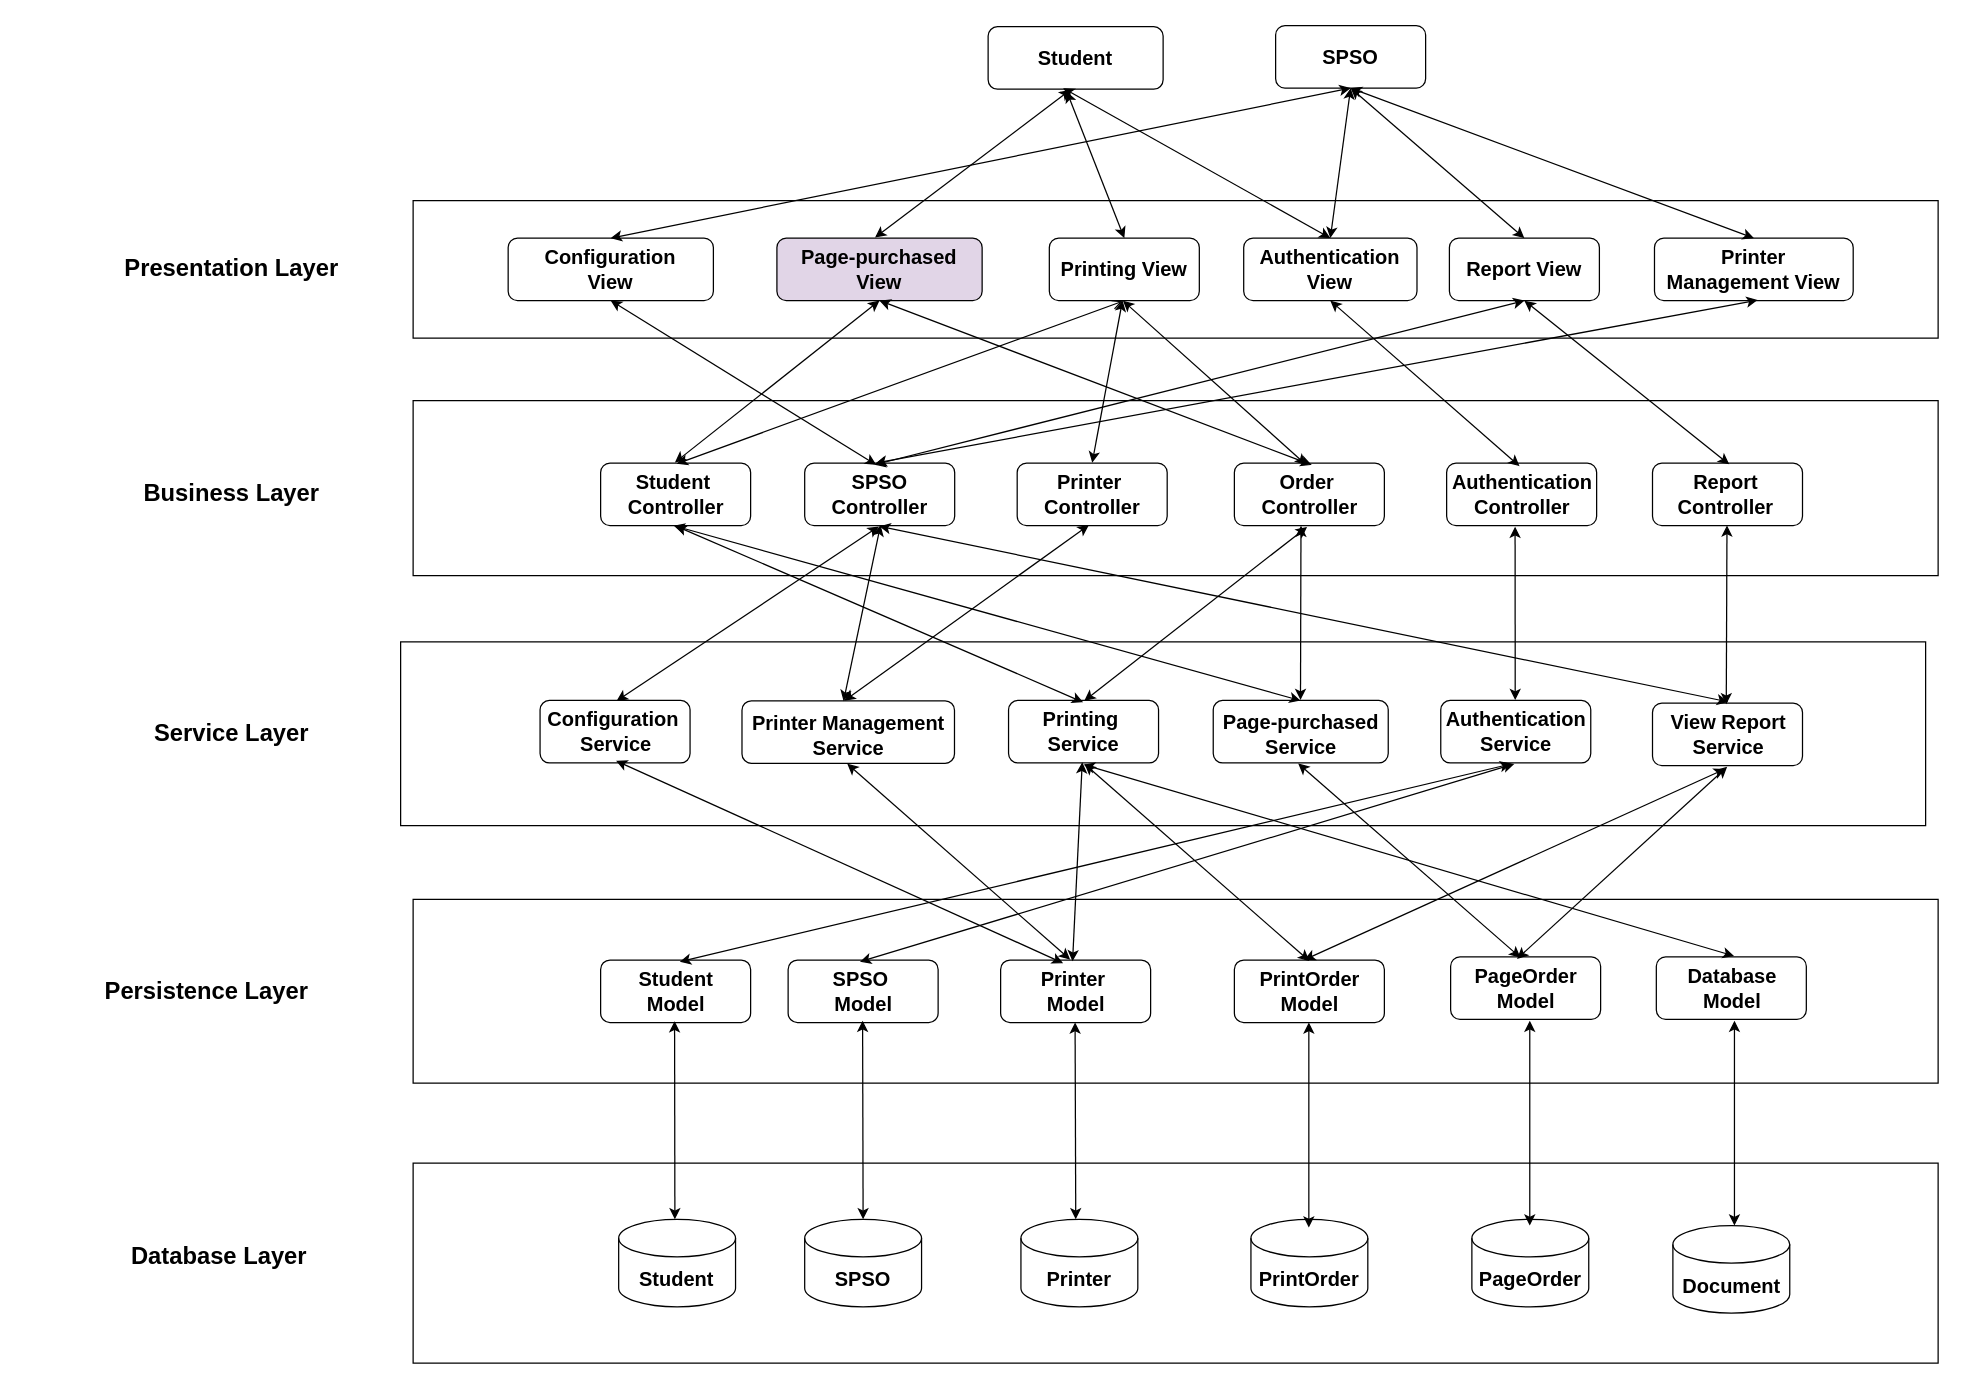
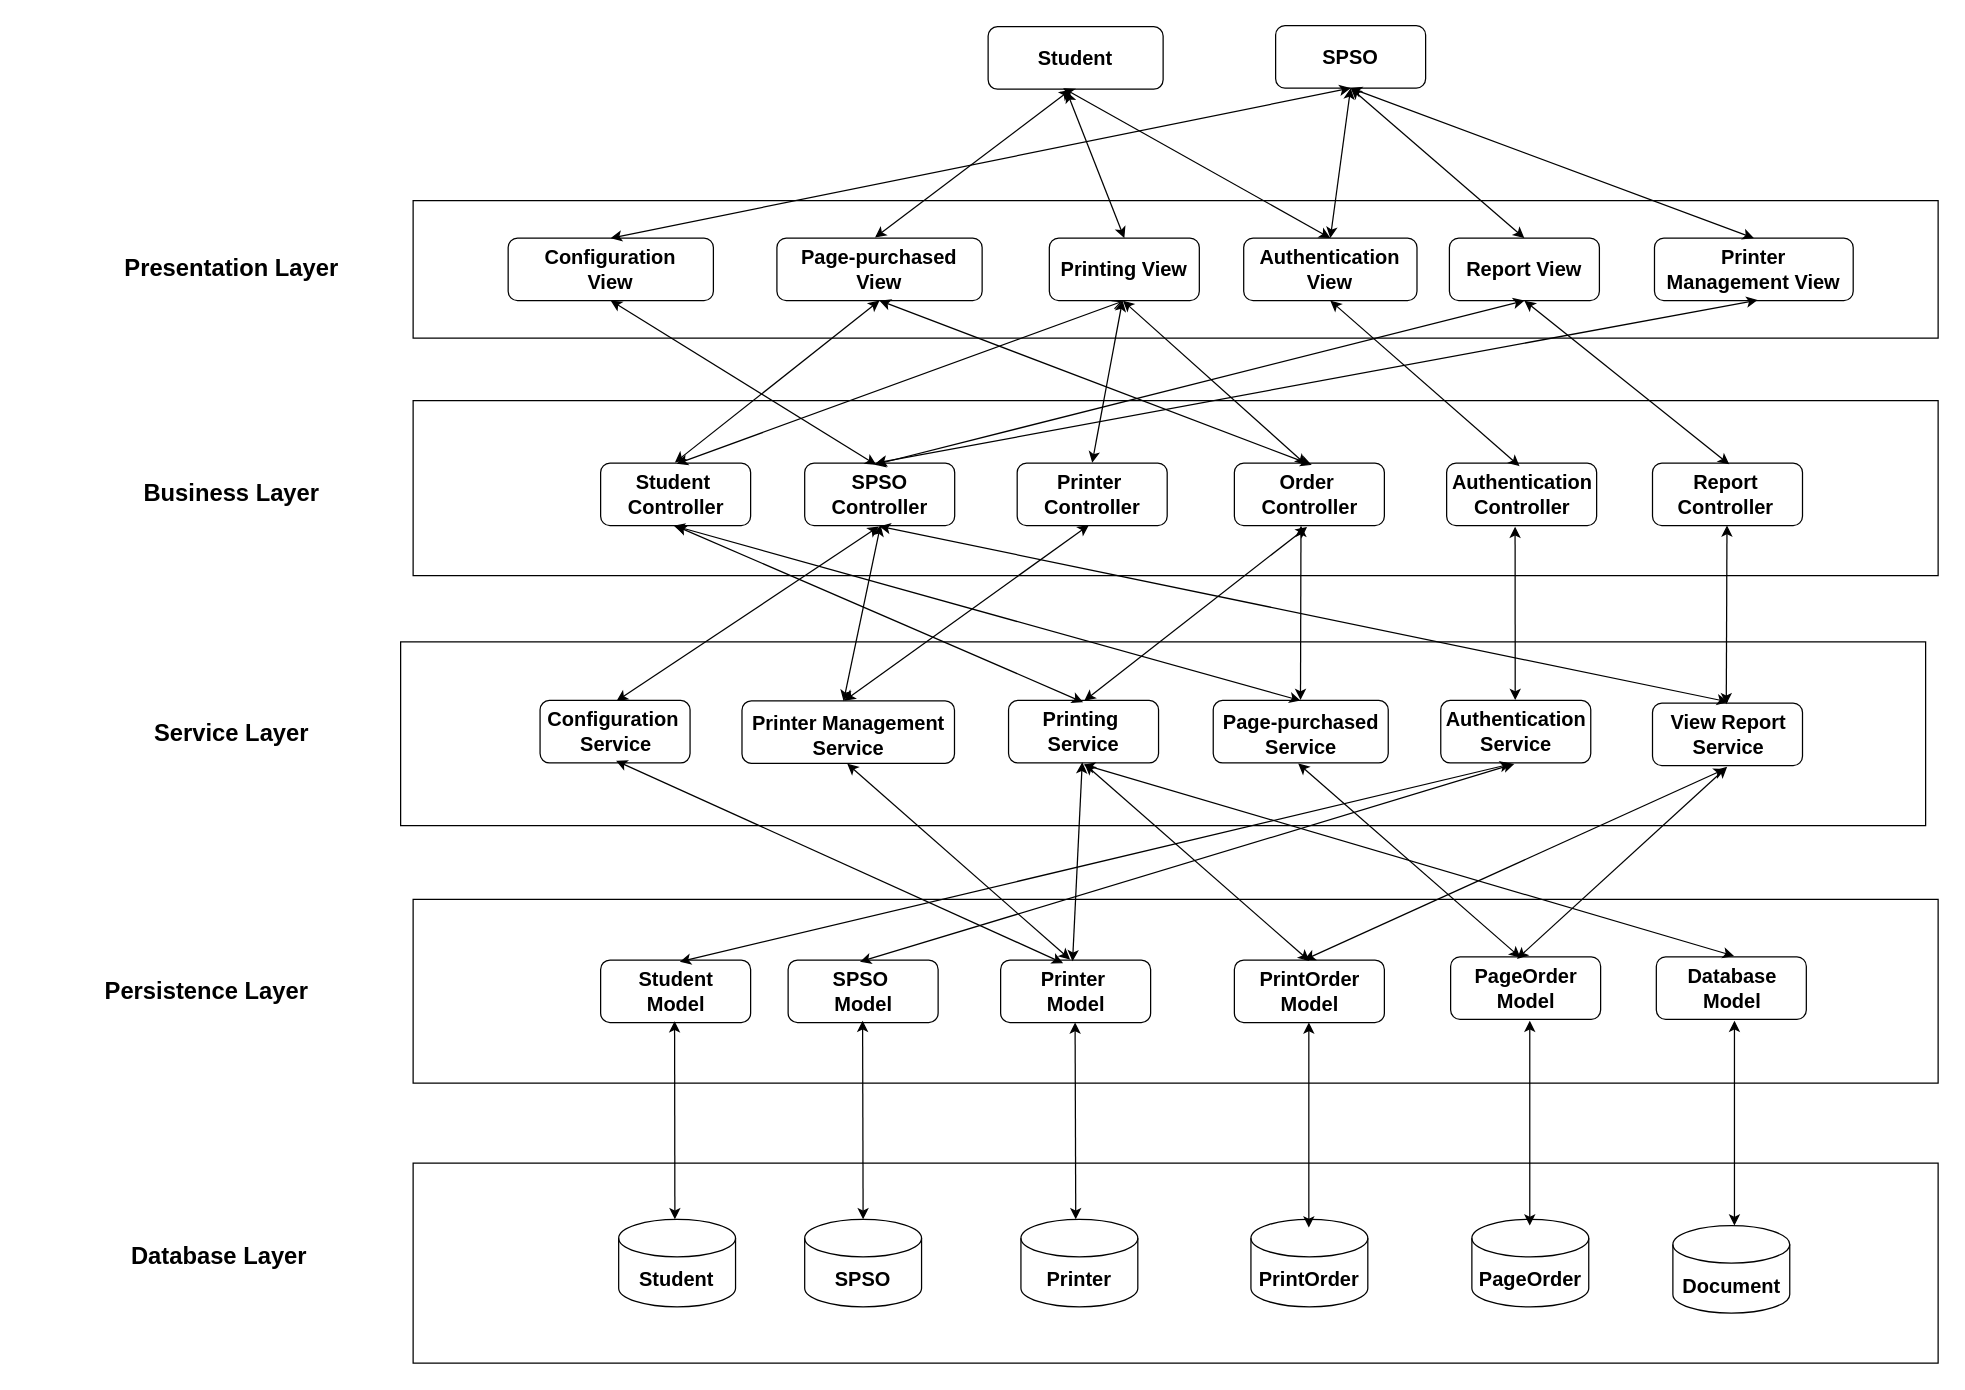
(880, 269) -> (880, 269)
